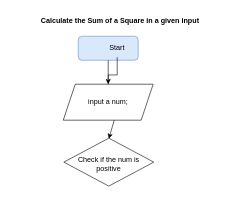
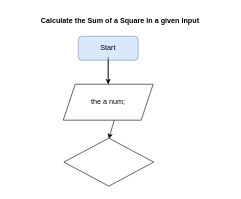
(117, 48) -> (108, 48)
(108, 102) -> (108, 102)
(109, 165) -> none
